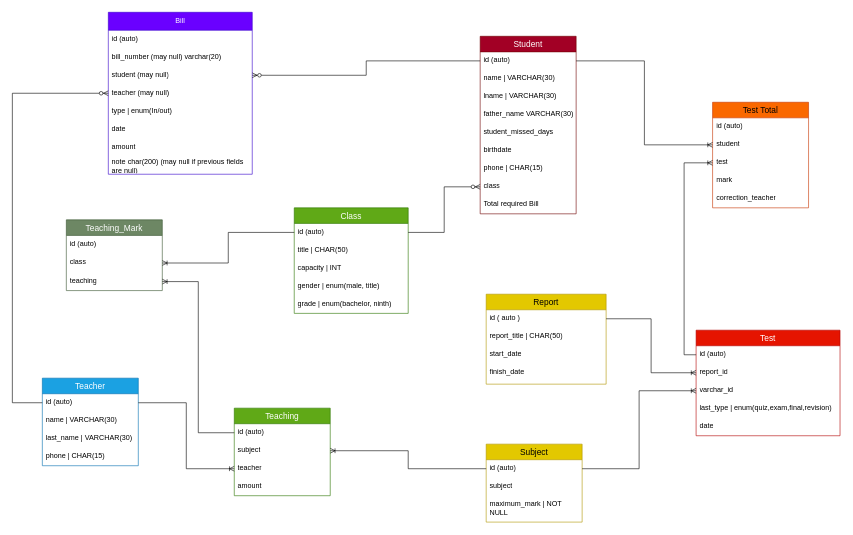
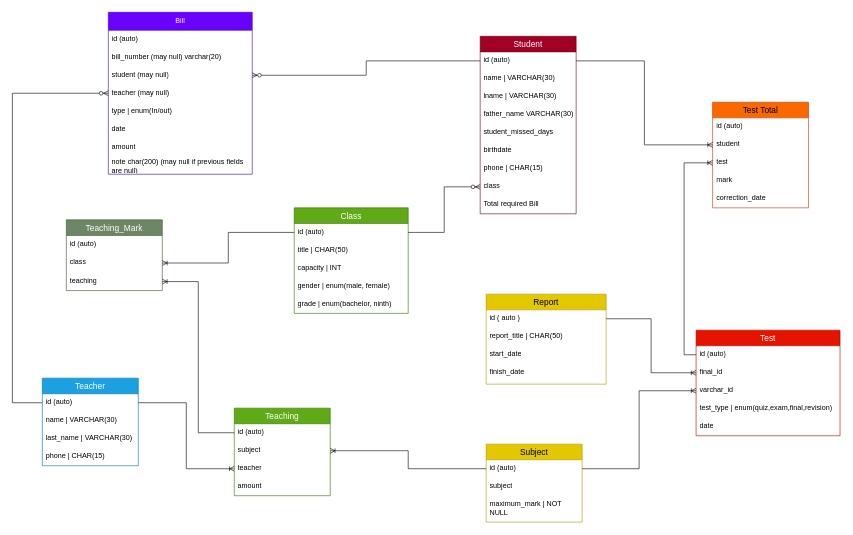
(752, 198) -> (746, 198)
(343, 286) -> (346, 286)
(717, 372) -> (713, 372)
(769, 413) -> (769, 413)
